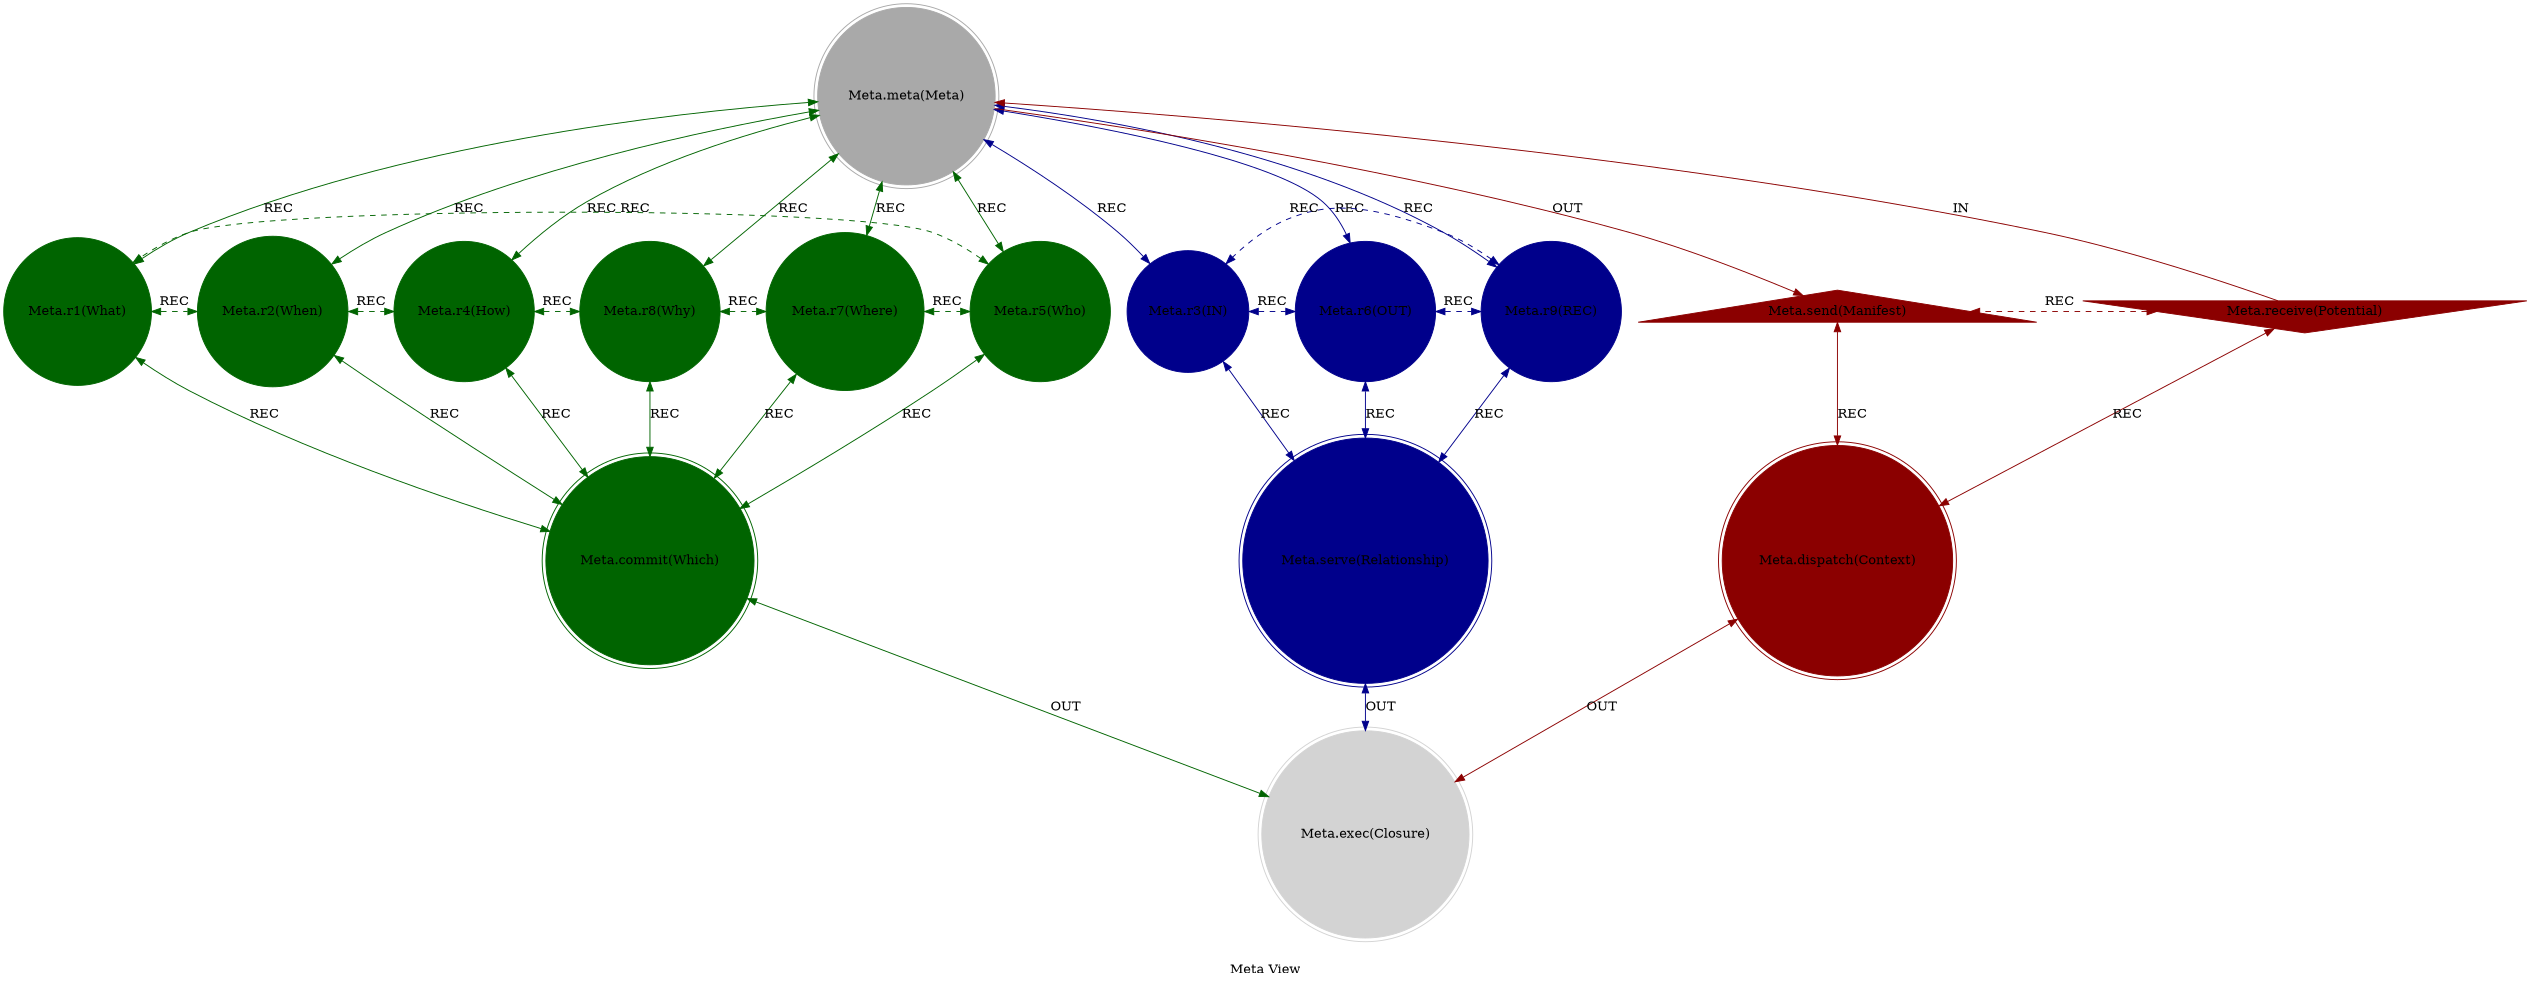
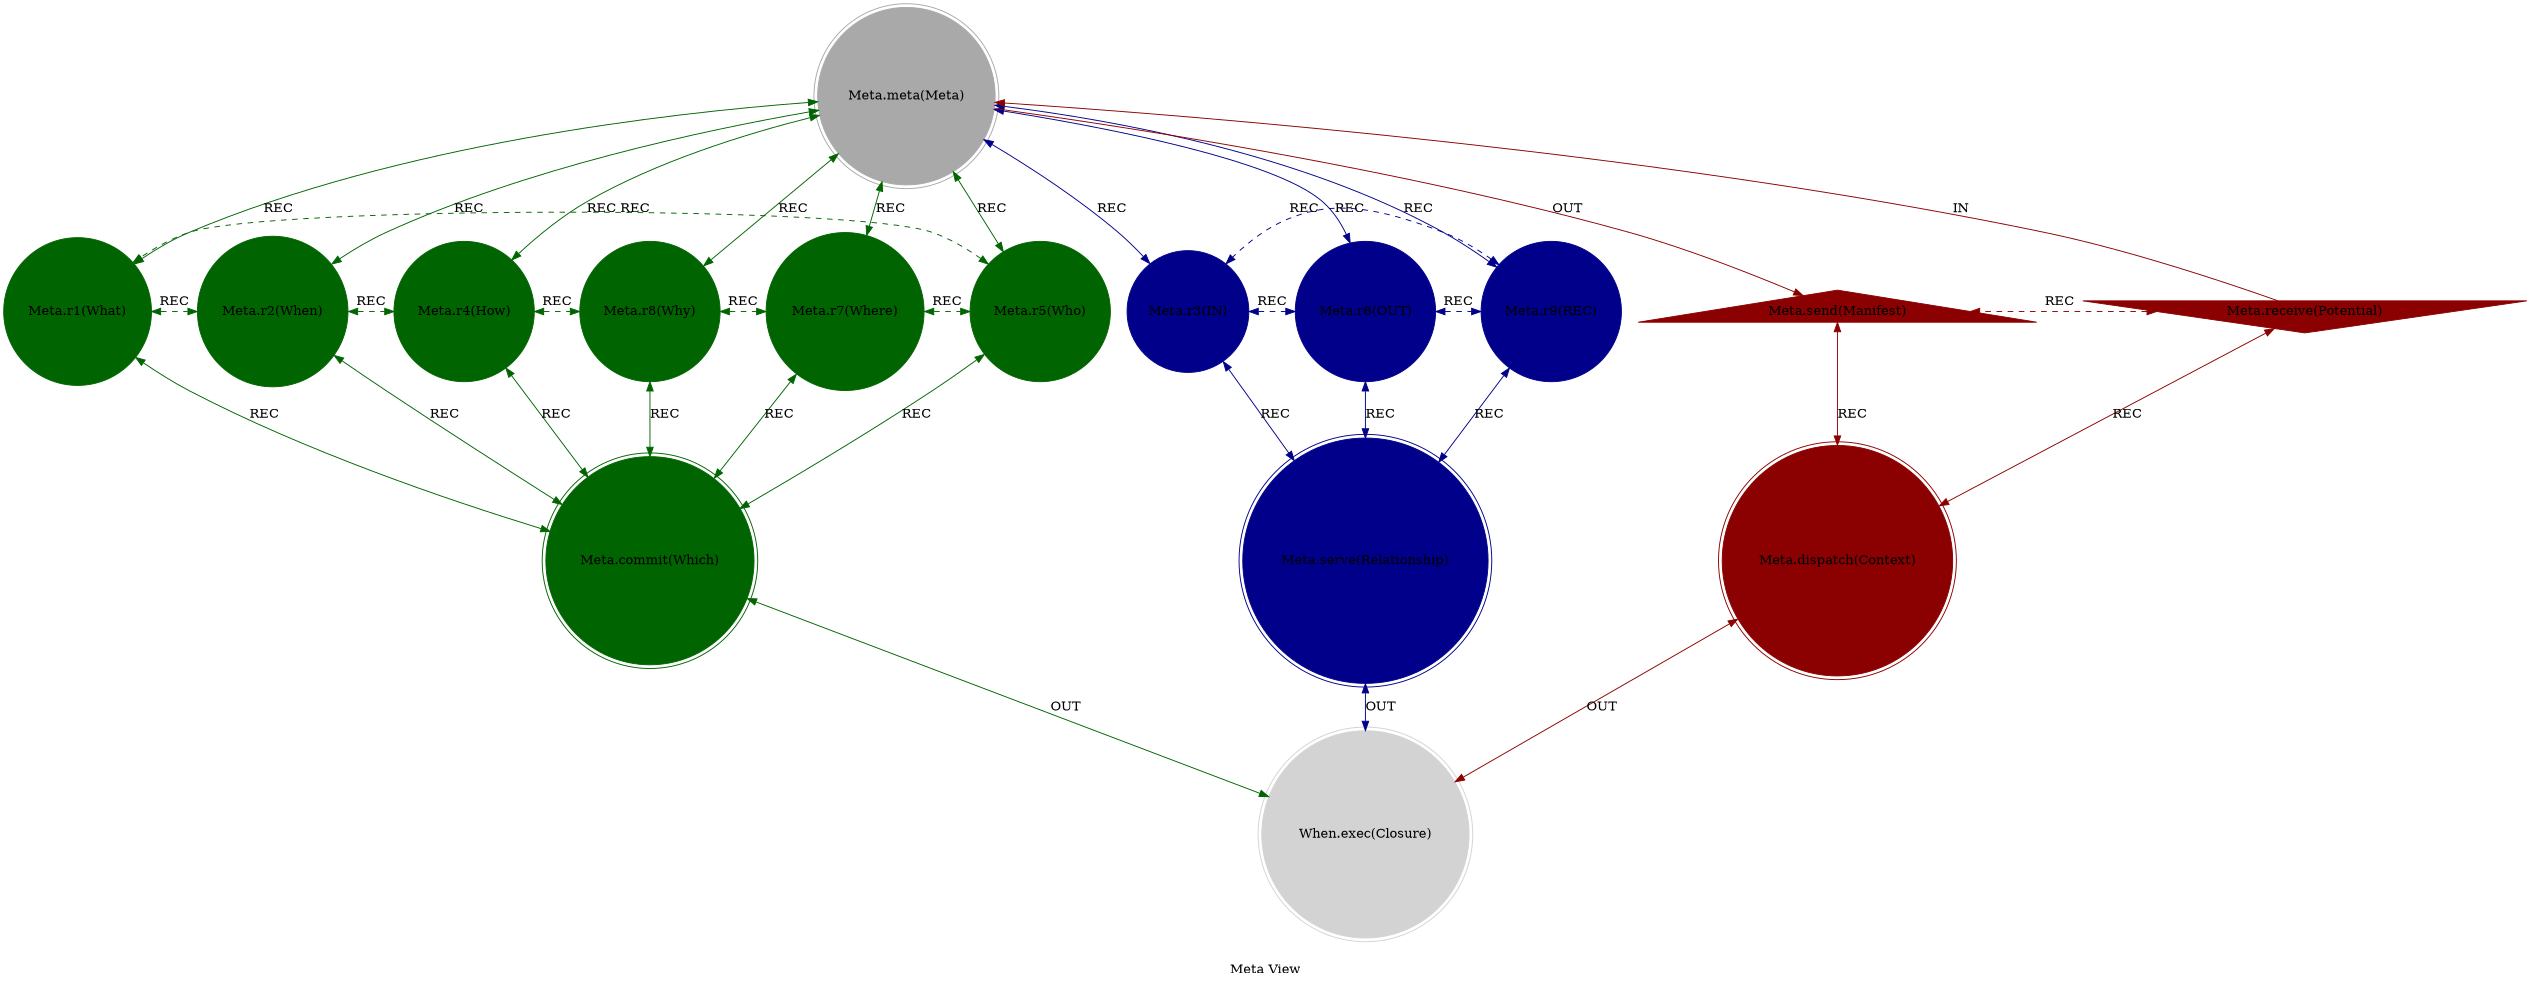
(1365, 834) -> (1365, 834)
